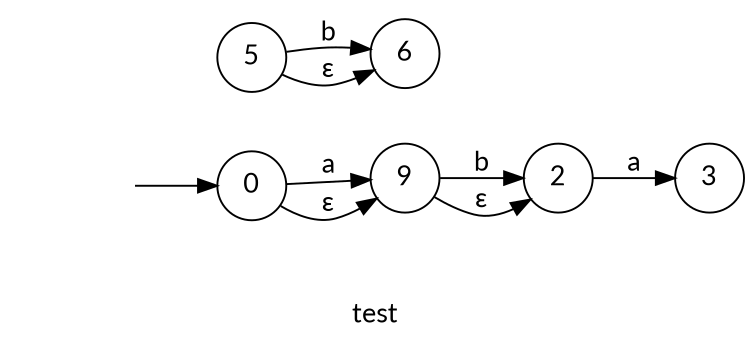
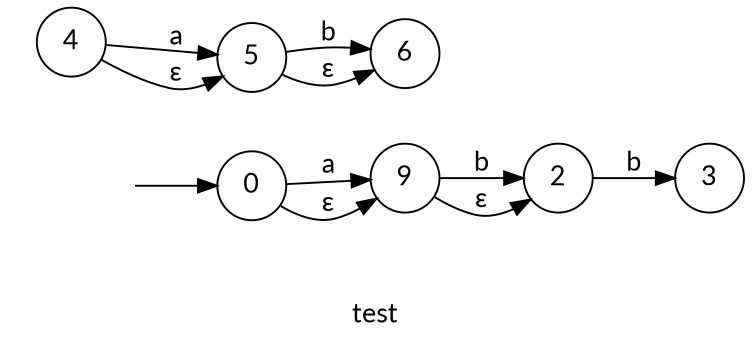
none -> (71, 42)
(634, 164) -> (634, 164)
